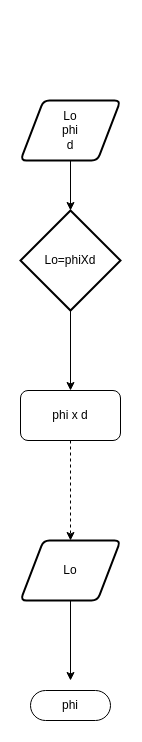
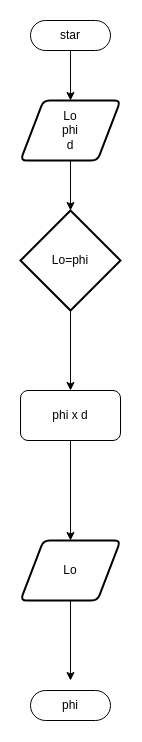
none -> (71, 36)
none -> (71, 72)
(71, 261) -> (71, 261)
(71, 487) -> (71, 487)
